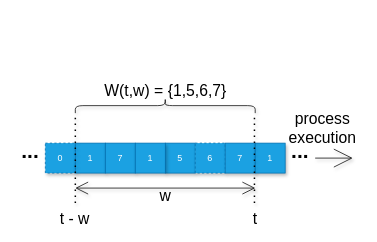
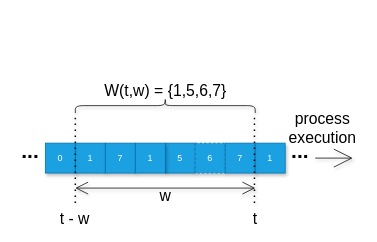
(60, 158) -> (60, 158)
